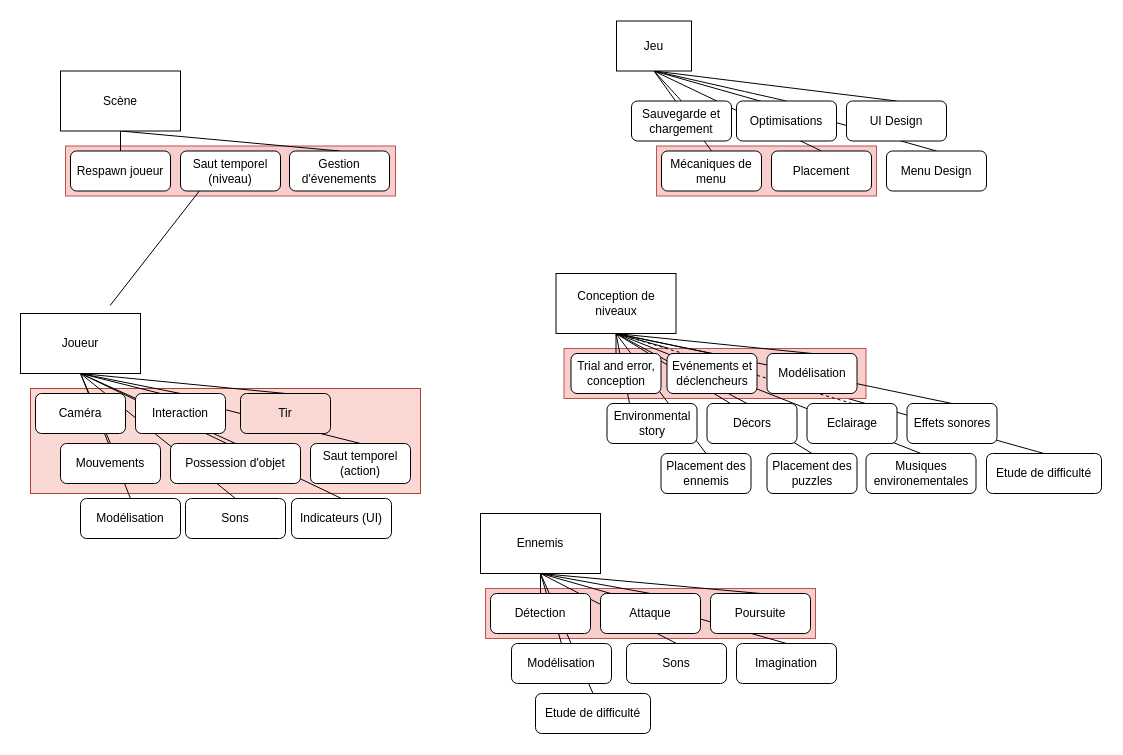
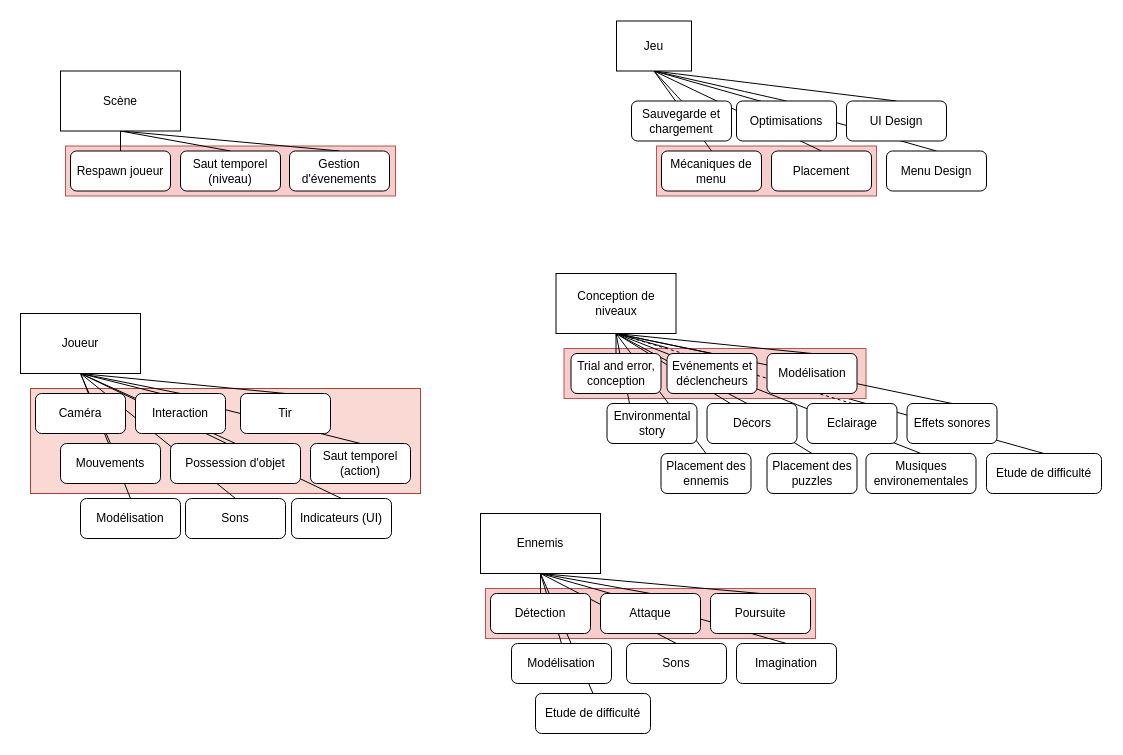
(155, 248) -> (178, 141)
(286, 414) -> (286, 414)
